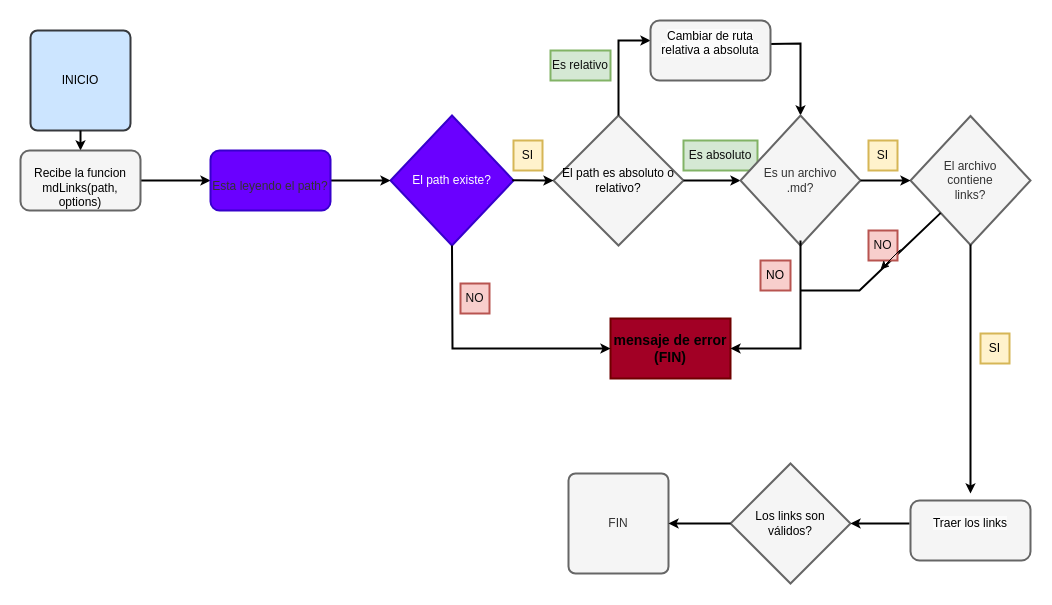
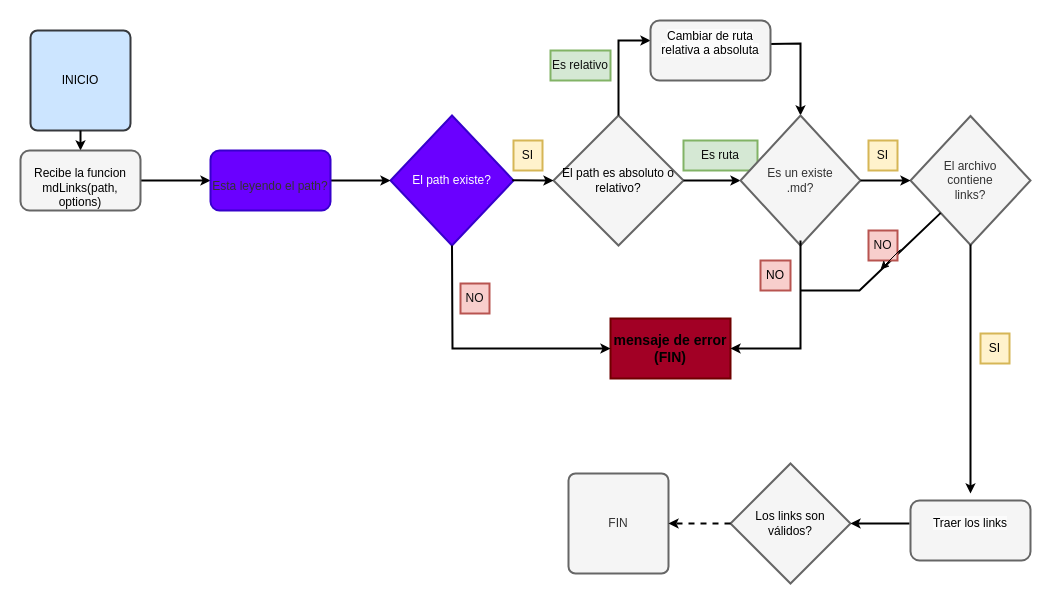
(721, 156) -> (721, 156)
(801, 181) -> (801, 181)
(705, 524) -> (705, 524)
